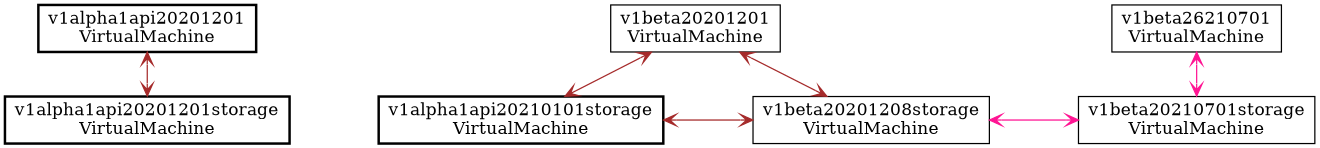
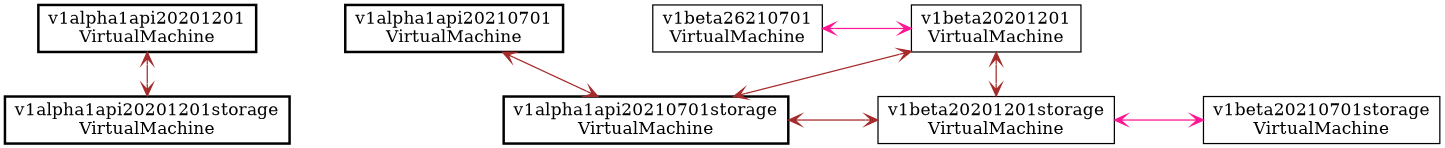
none -> (454, 28)
(1197, 74) -> (867, 28)
(521, 120) -> (646, 120)
(871, 120) -> (996, 120)
